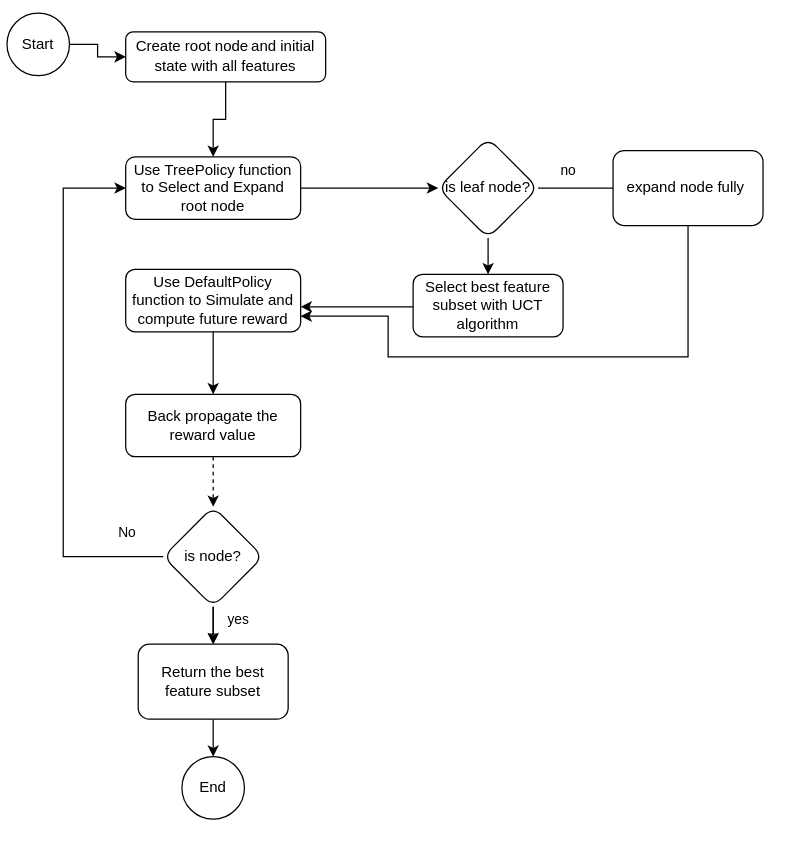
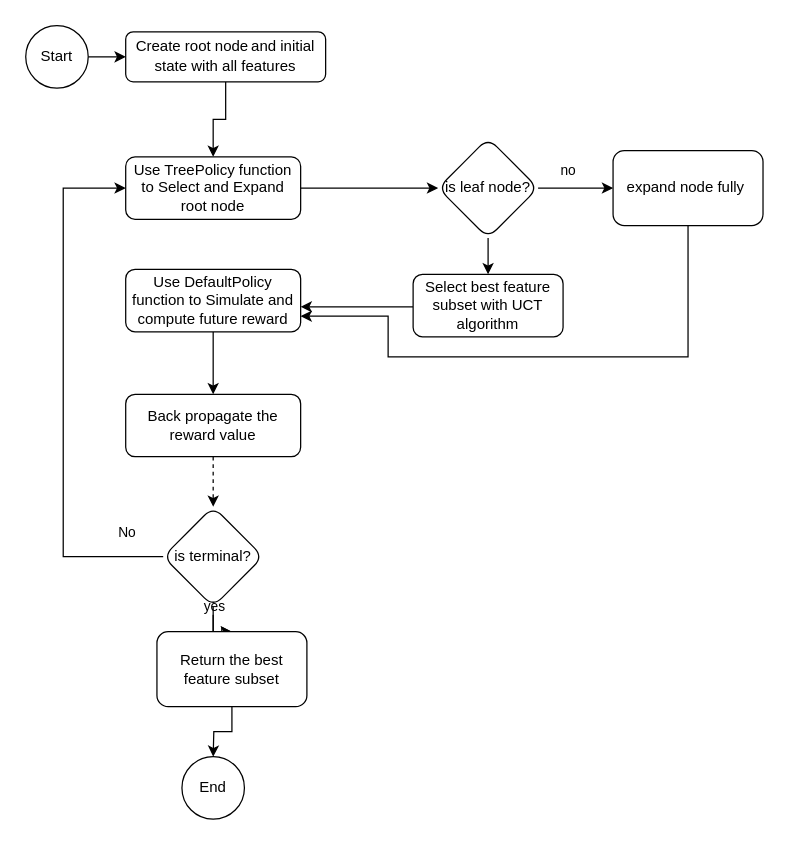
(38, 44) -> (57, 57)
(606, 188) -> (603, 188)
(213, 557) -> (213, 557)
(213, 682) -> (232, 669)
